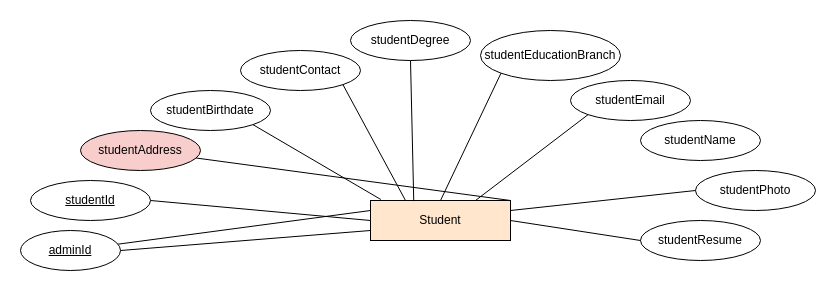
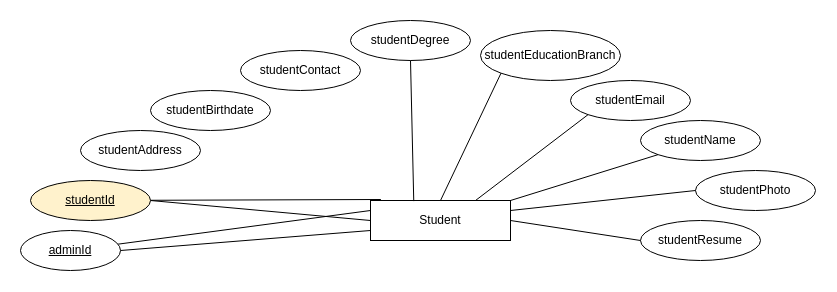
(374, 143) -> none
(141, 151) -> (141, 151)
(317, 162) -> (272, 200)
(430, 190) -> (584, 178)
(91, 201) -> (91, 201)
(441, 221) -> (441, 221)
